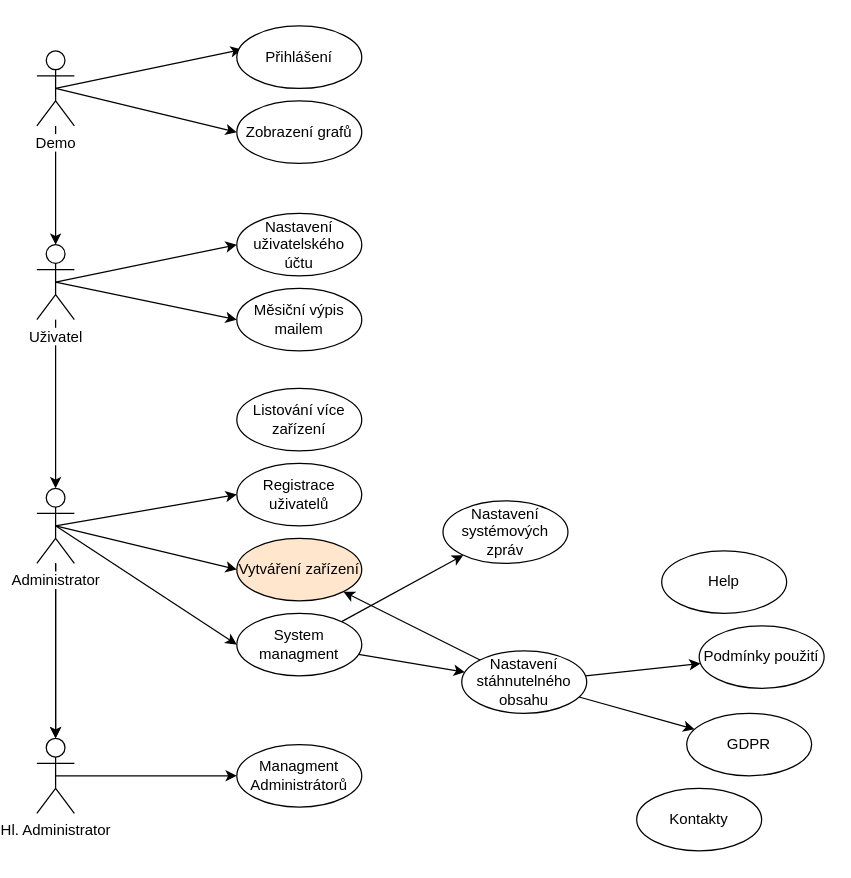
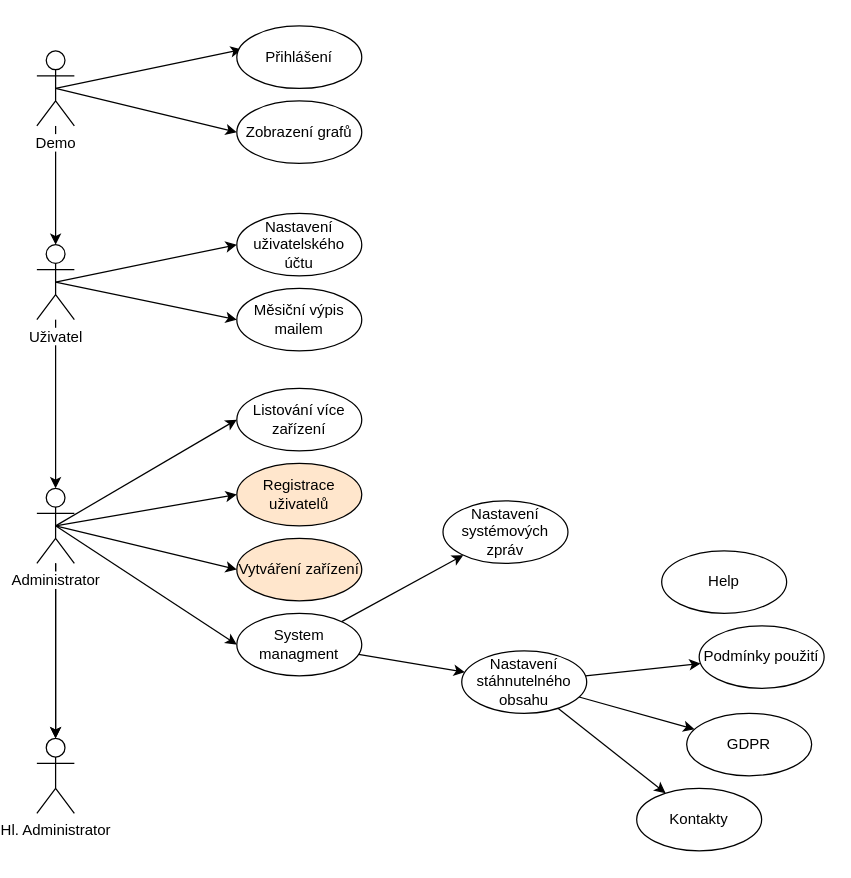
none -> (153, 468)
(299, 494) -> (299, 494)
(415, 627) -> (608, 748)
(143, 776) -> none
(299, 776) -> none
